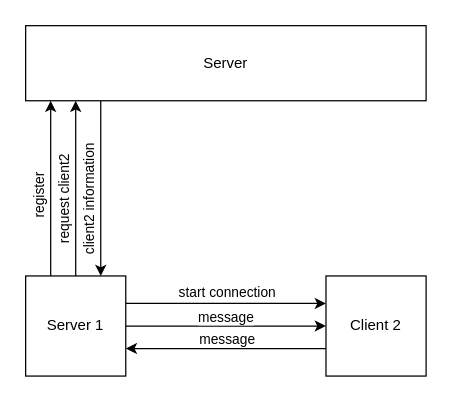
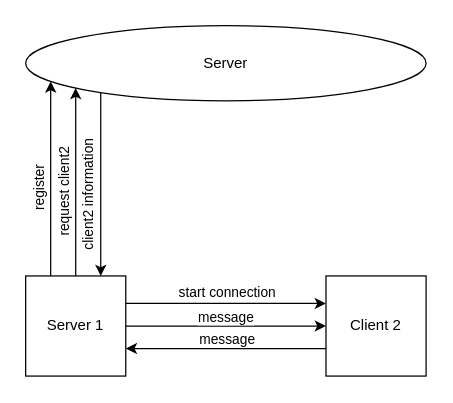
(226, 63) -> (226, 63)
